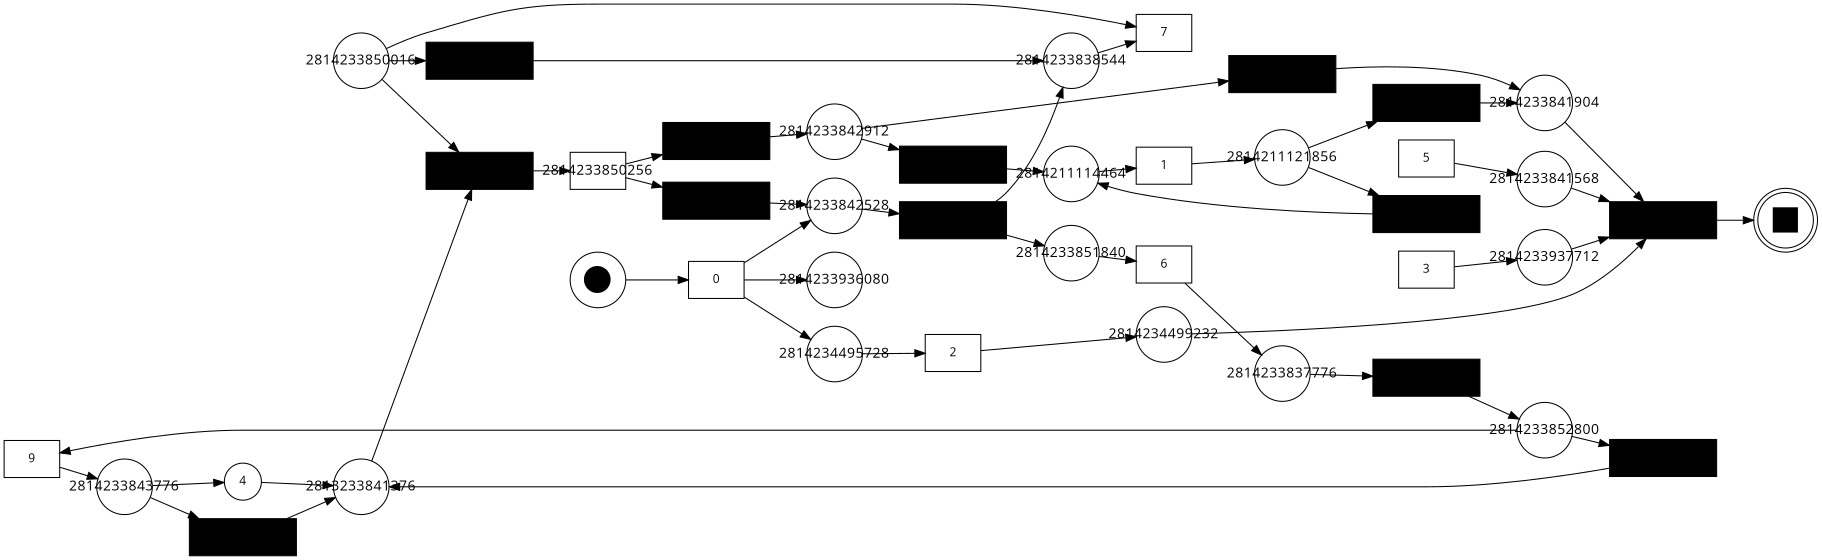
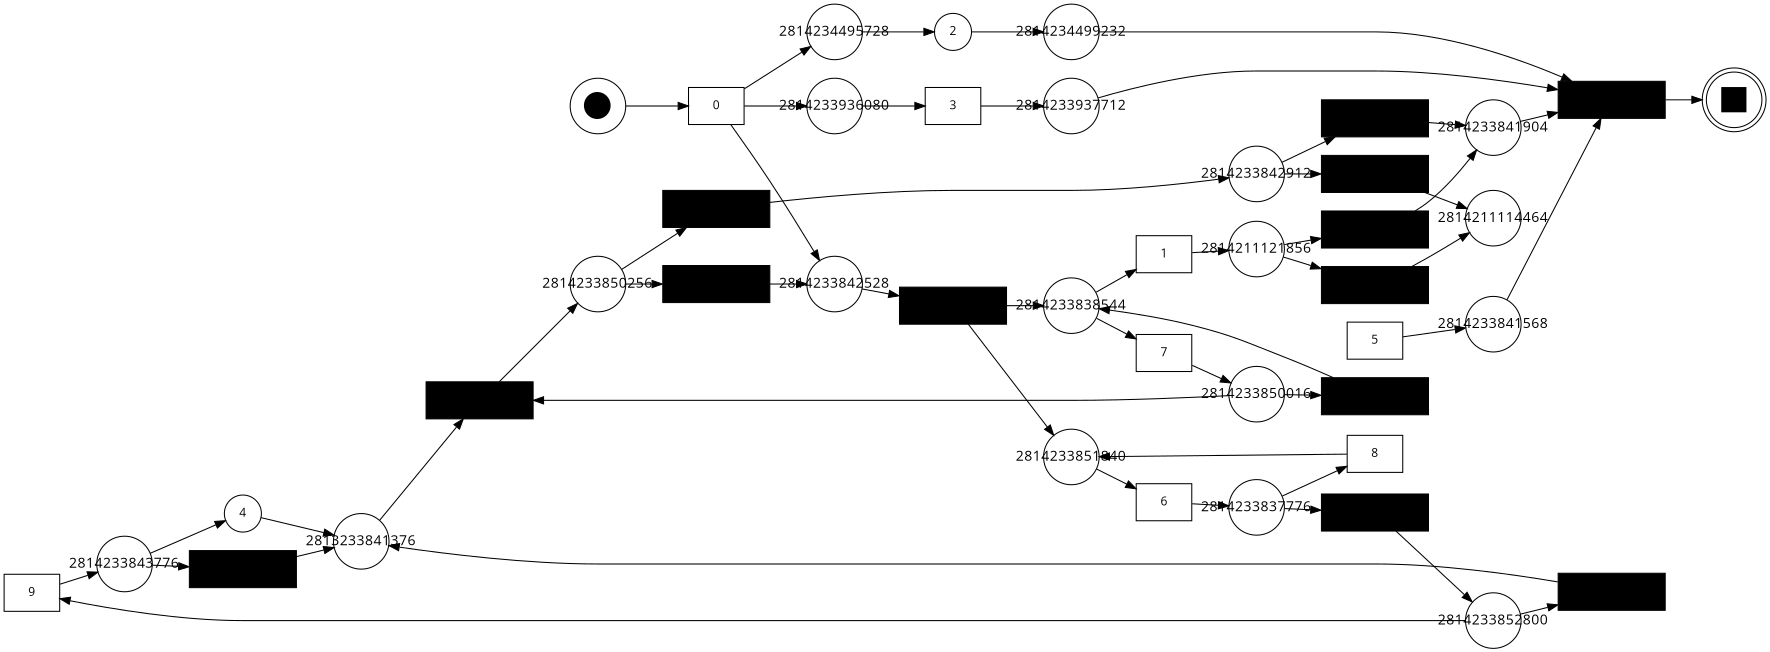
(754, 4) -> (1207, 372)
none -> (889, 106)
(1112, 170) -> (1112, 283)
(598, 171) -> (598, 284)
(953, 353) -> (953, 32)
none -> (1375, 454)
